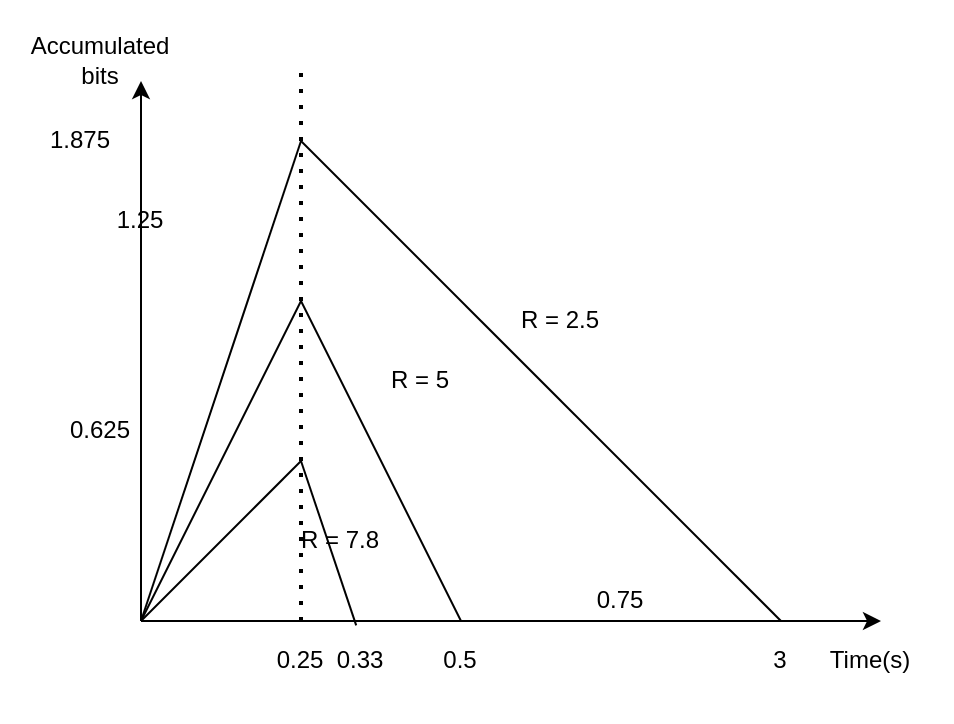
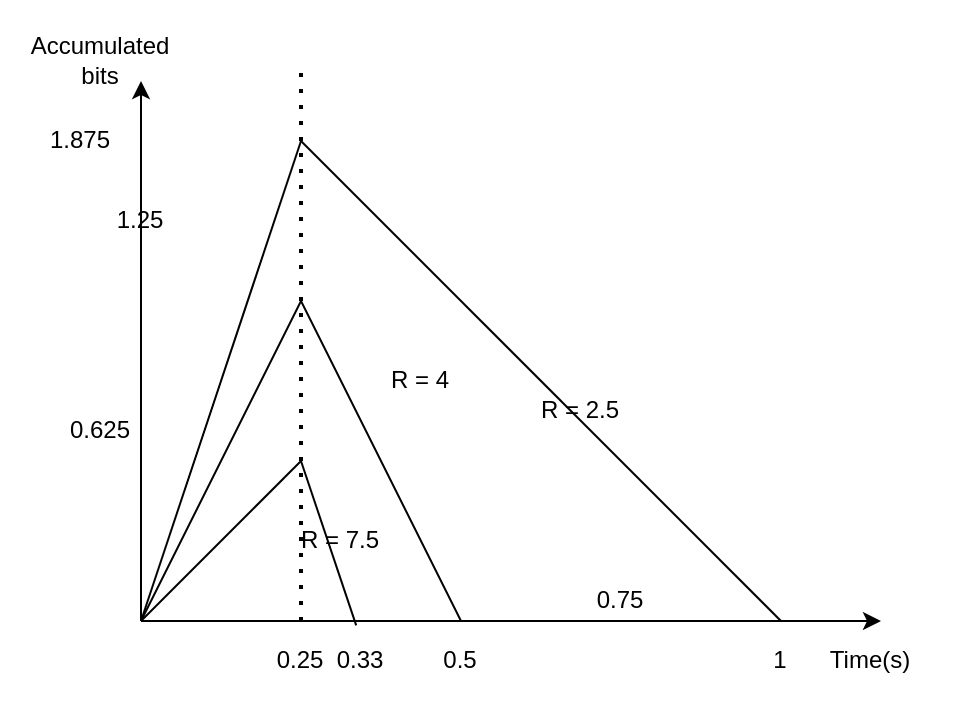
(561, 321) -> (581, 411)
(421, 381) -> (421, 381)
(341, 541) -> (341, 541)
(781, 661) -> (781, 661)
